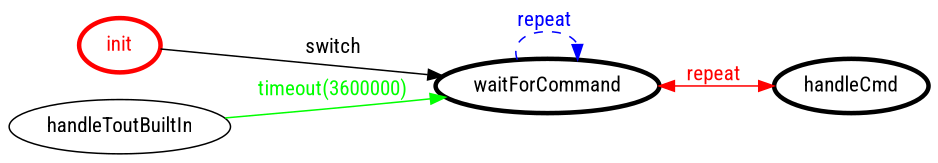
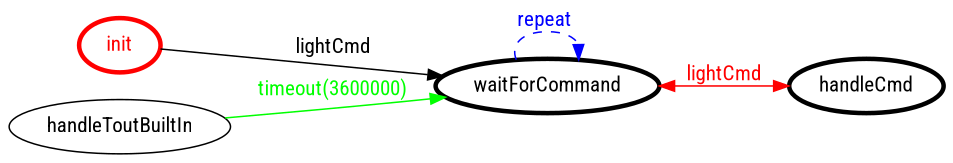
(333, 48) -> (333, 48)
(717, 75) -> (724, 75)
